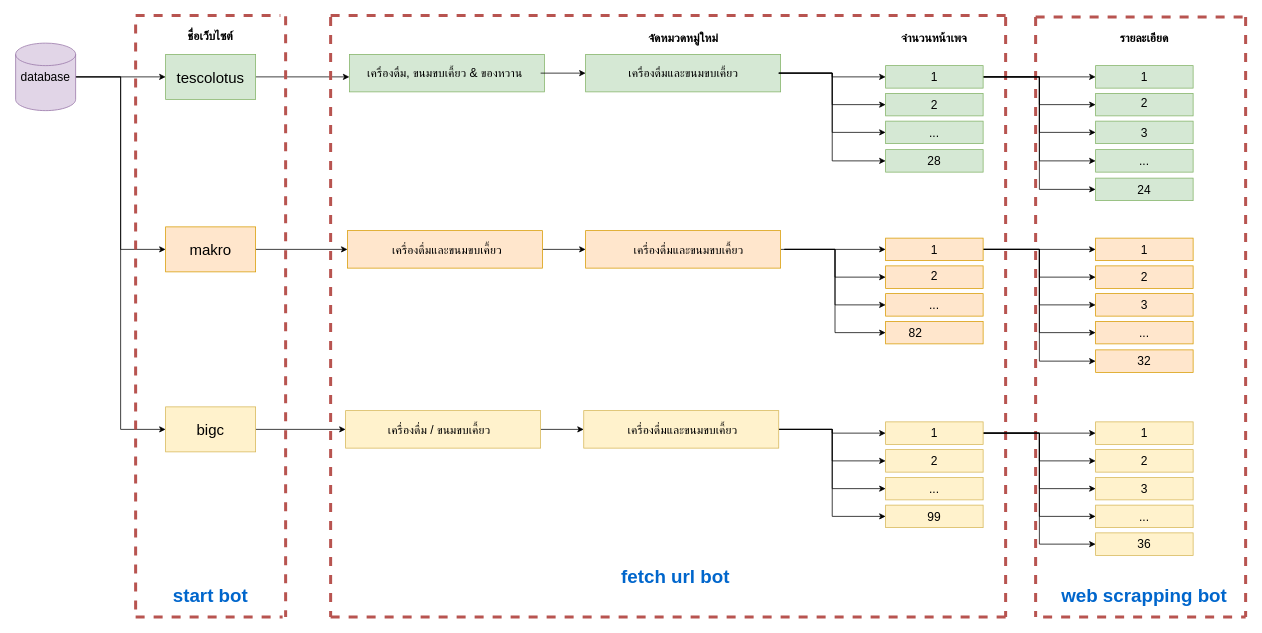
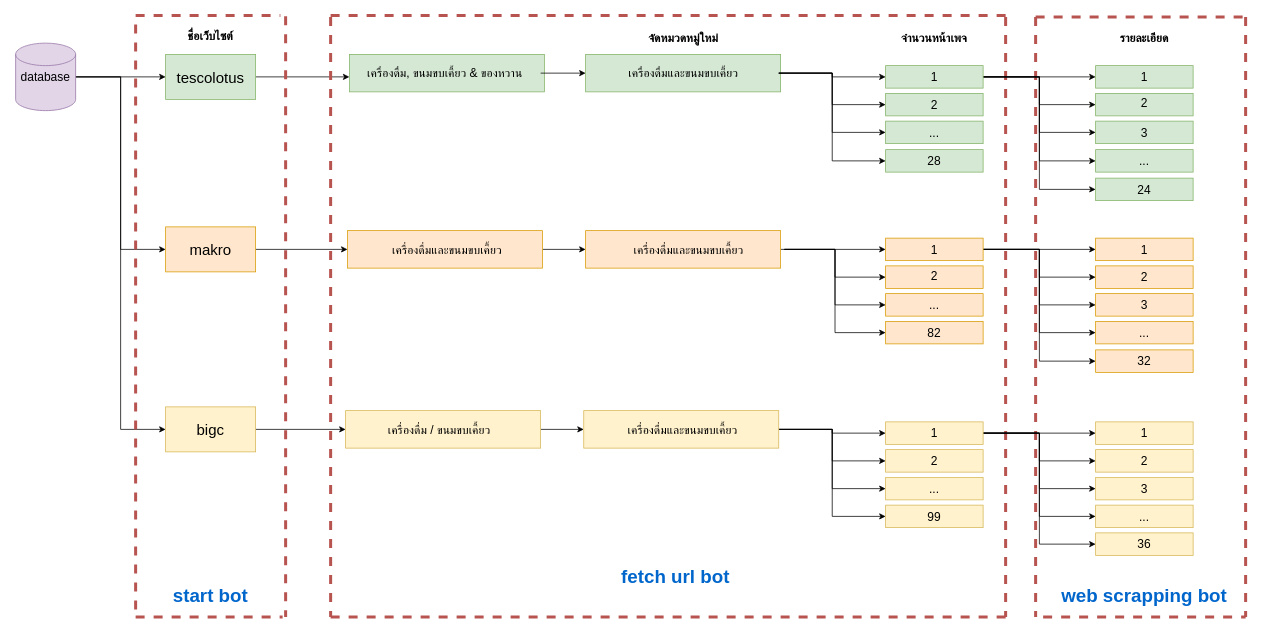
(915, 333) -> (934, 333)
